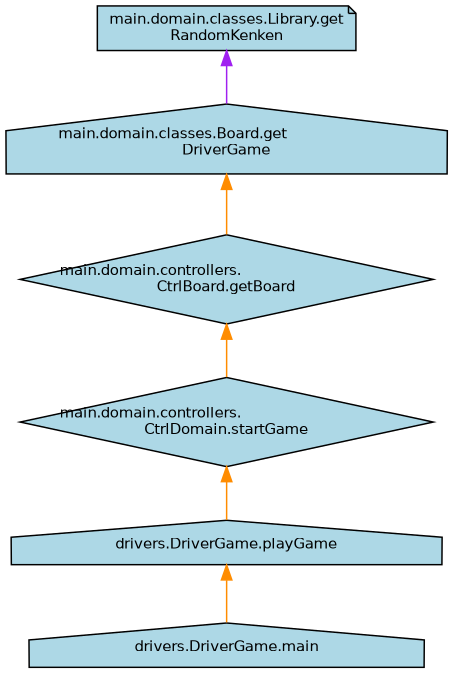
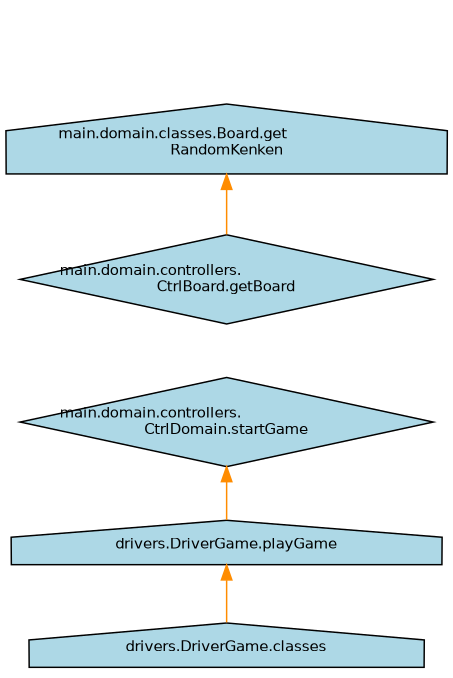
(227, 28) -> none
(227, 143) -> (227, 143)
(227, 358) -> none
(227, 648) -> (227, 648)
